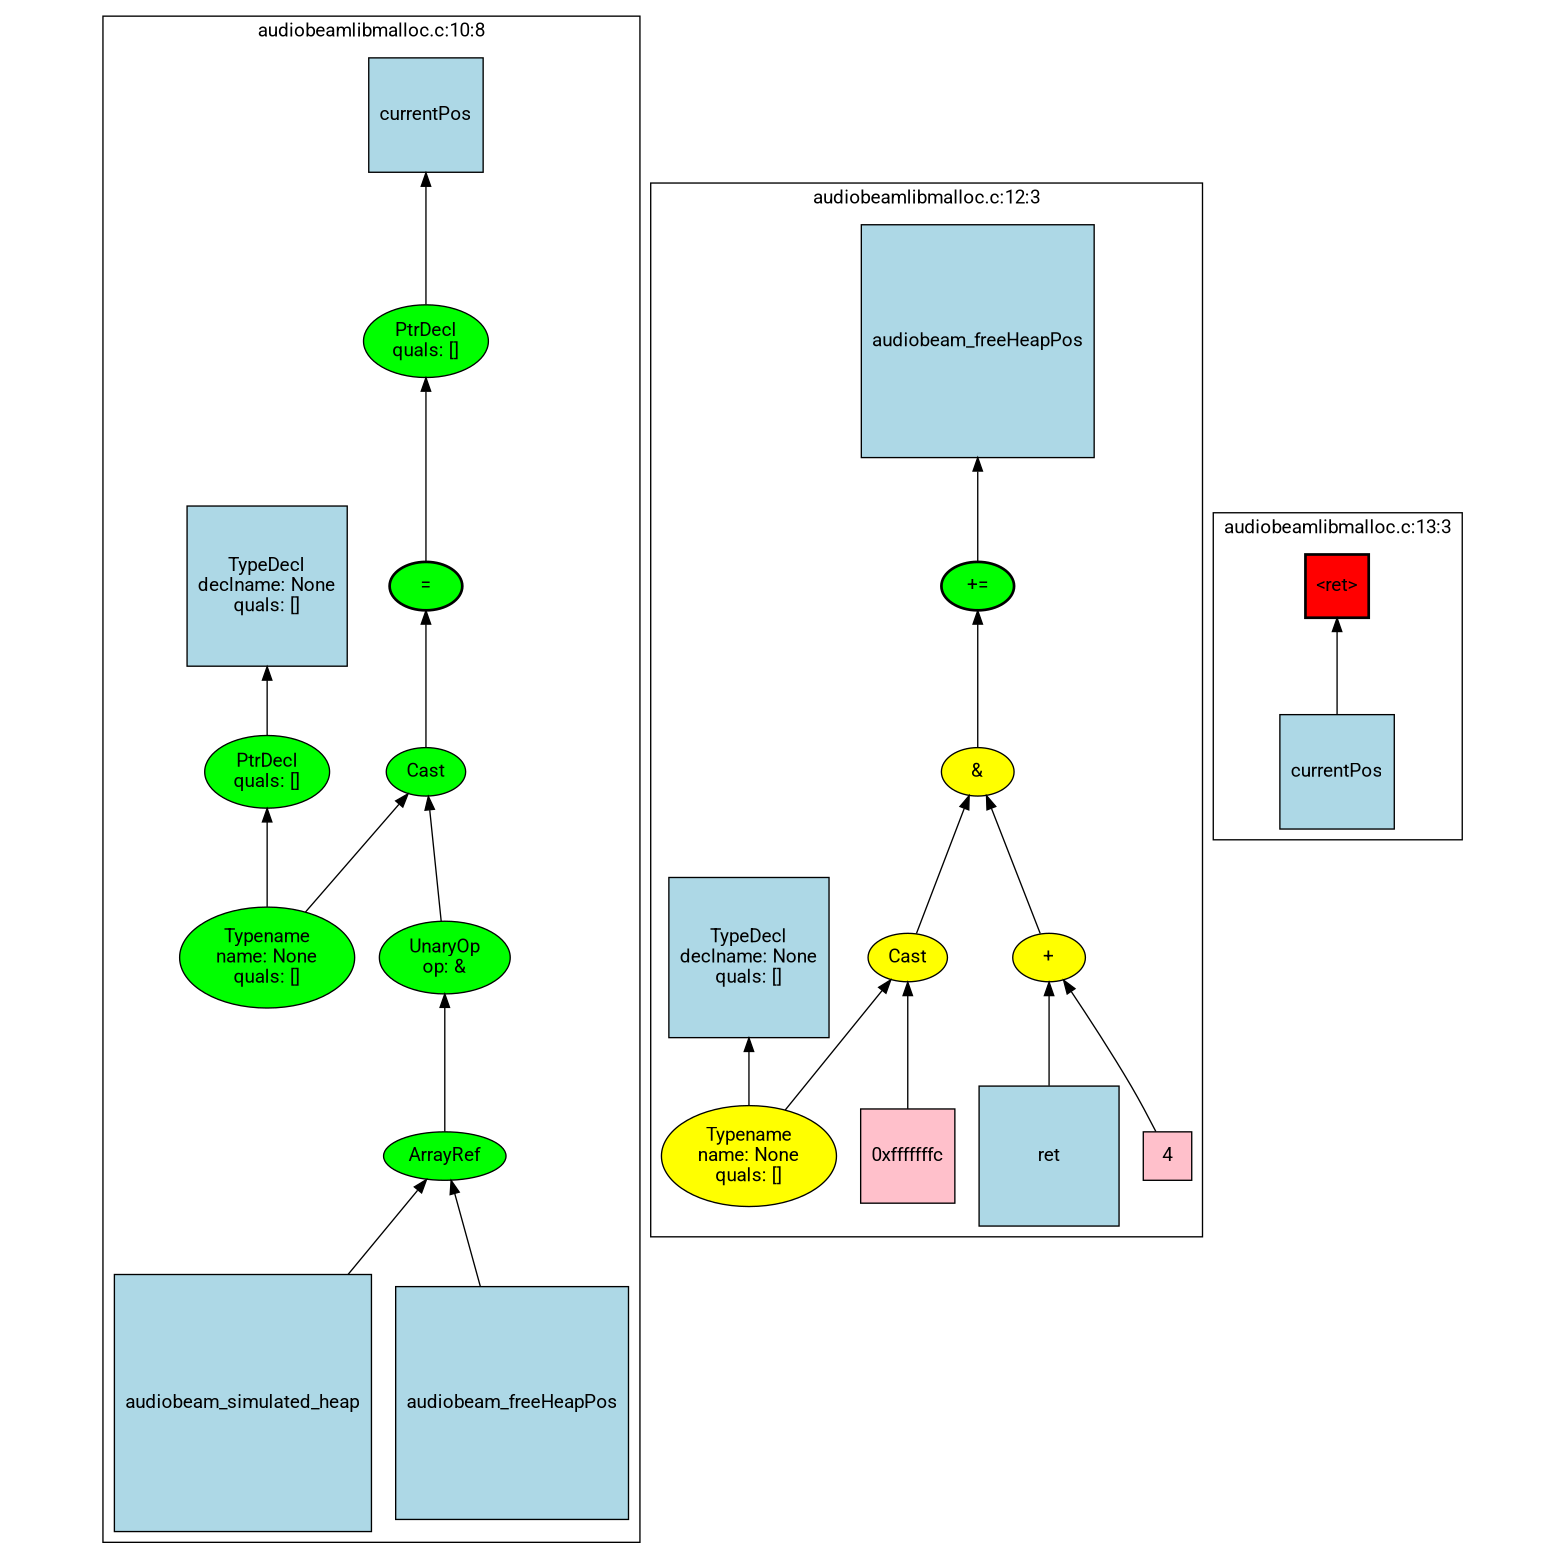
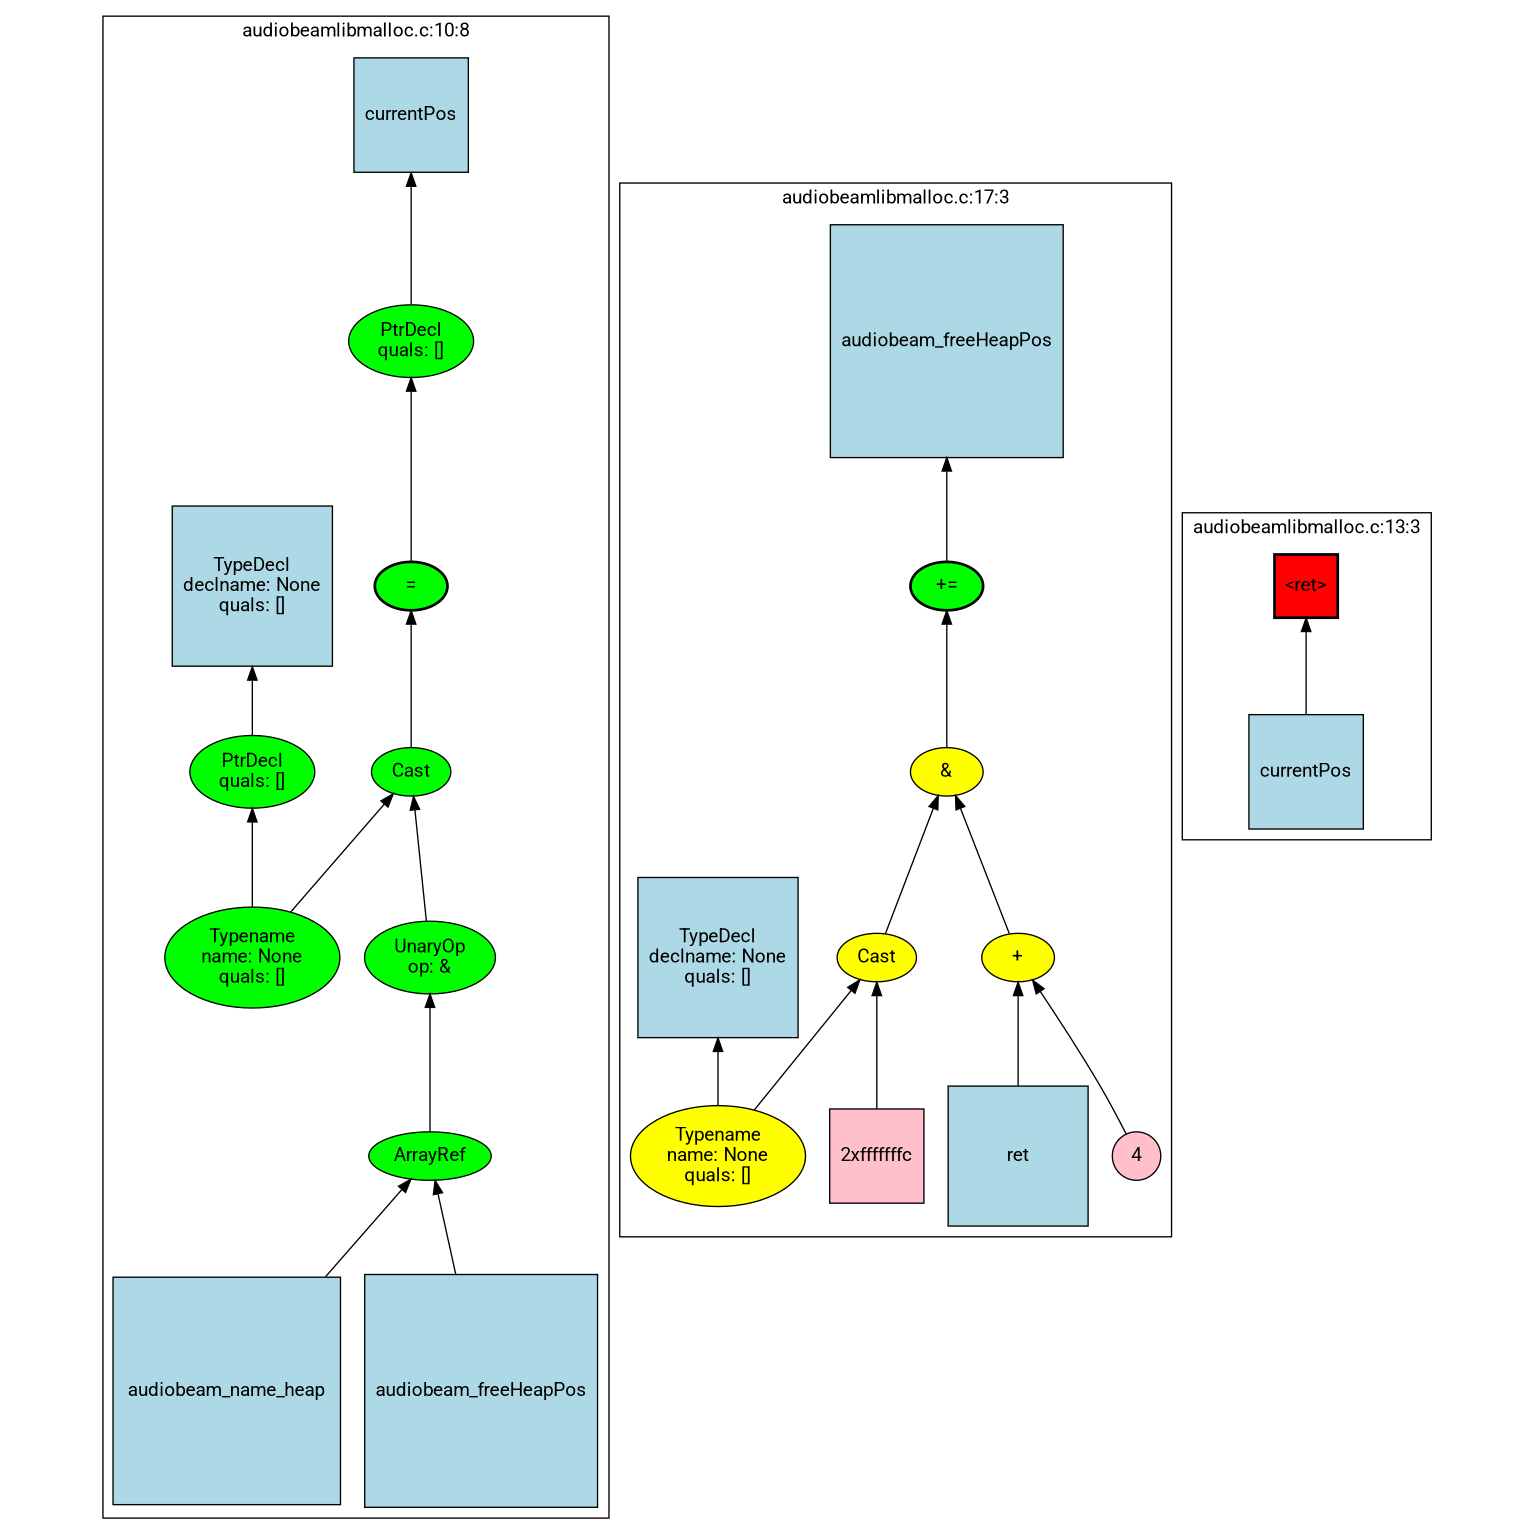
(927, 199) -> (896, 199)
(908, 1156) -> (877, 1156)
(1168, 1156) -> (1137, 1156)
(243, 1403) -> (227, 1391)
